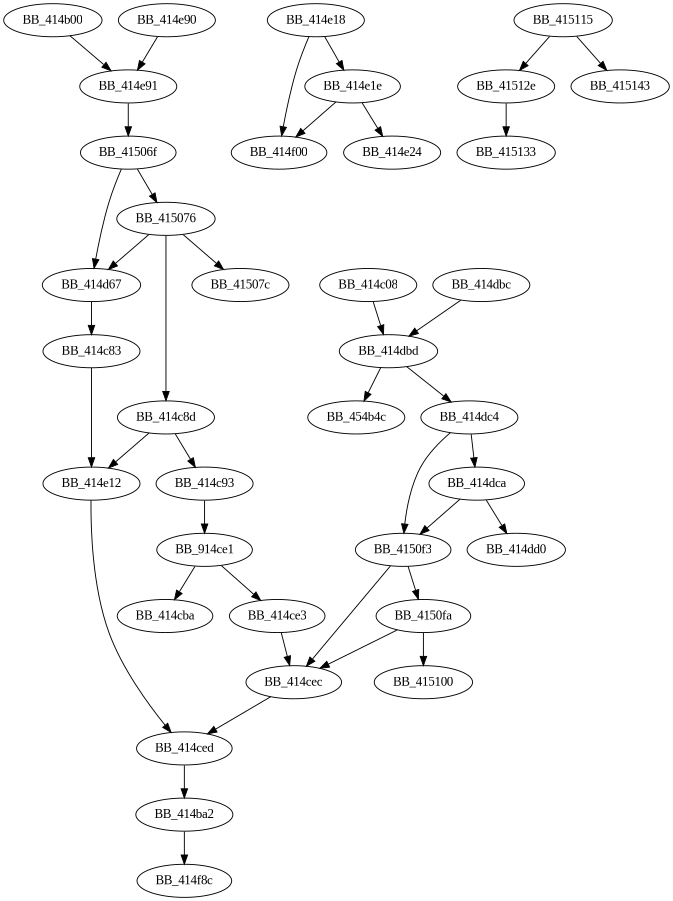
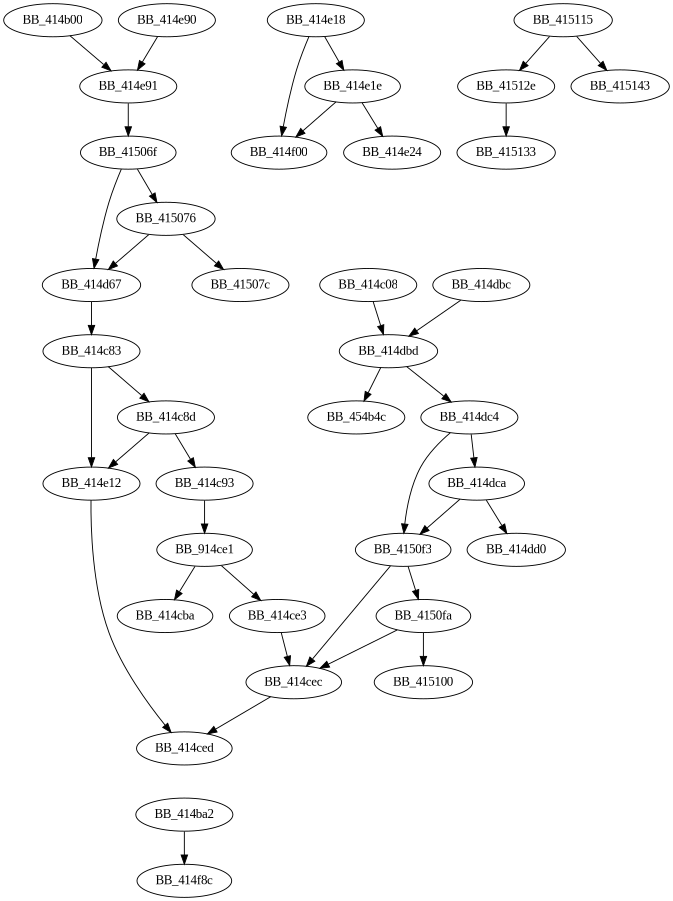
(166, 313) -> (125, 381)
(184, 777) -> none
